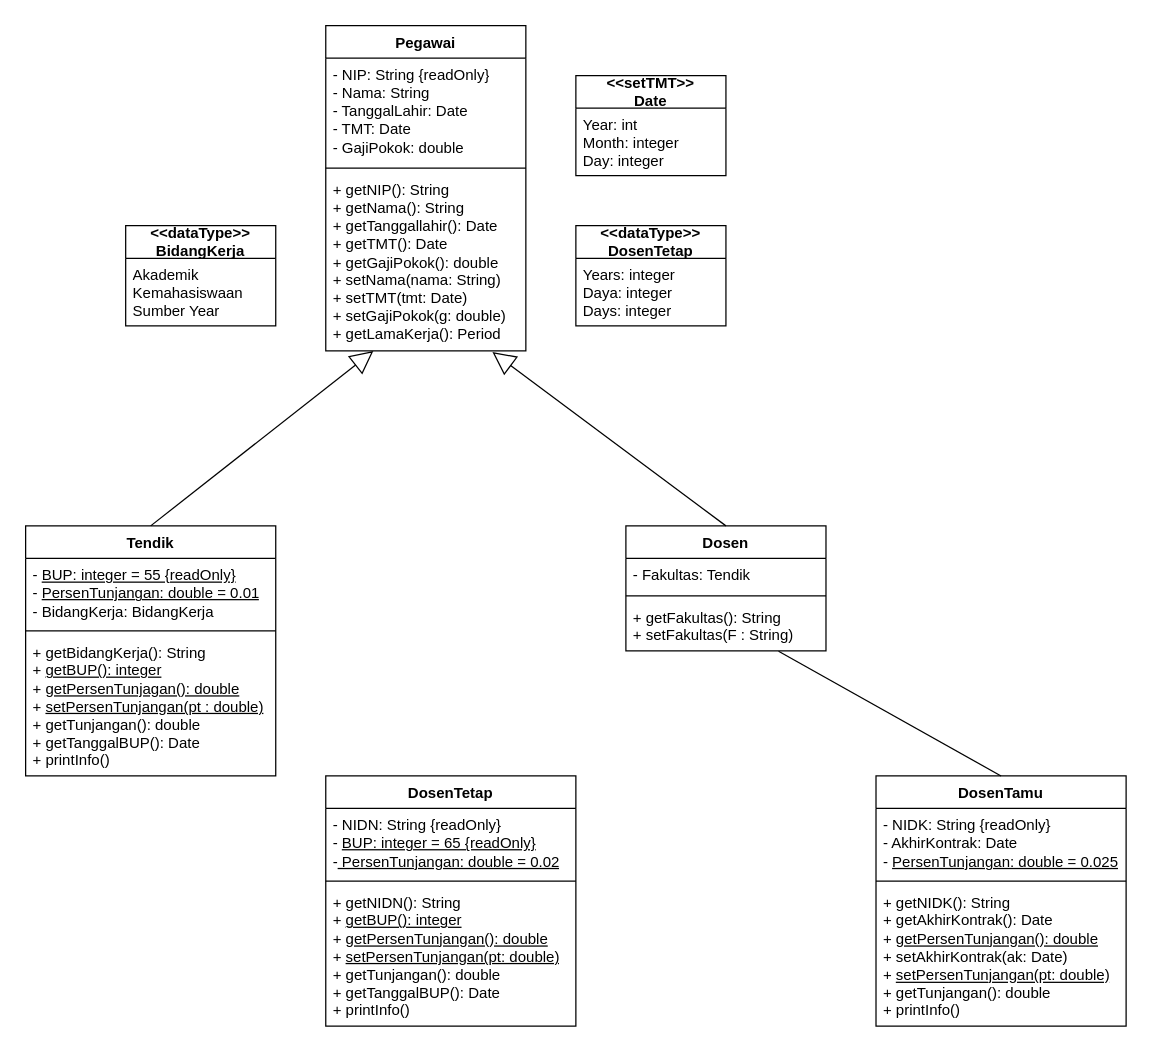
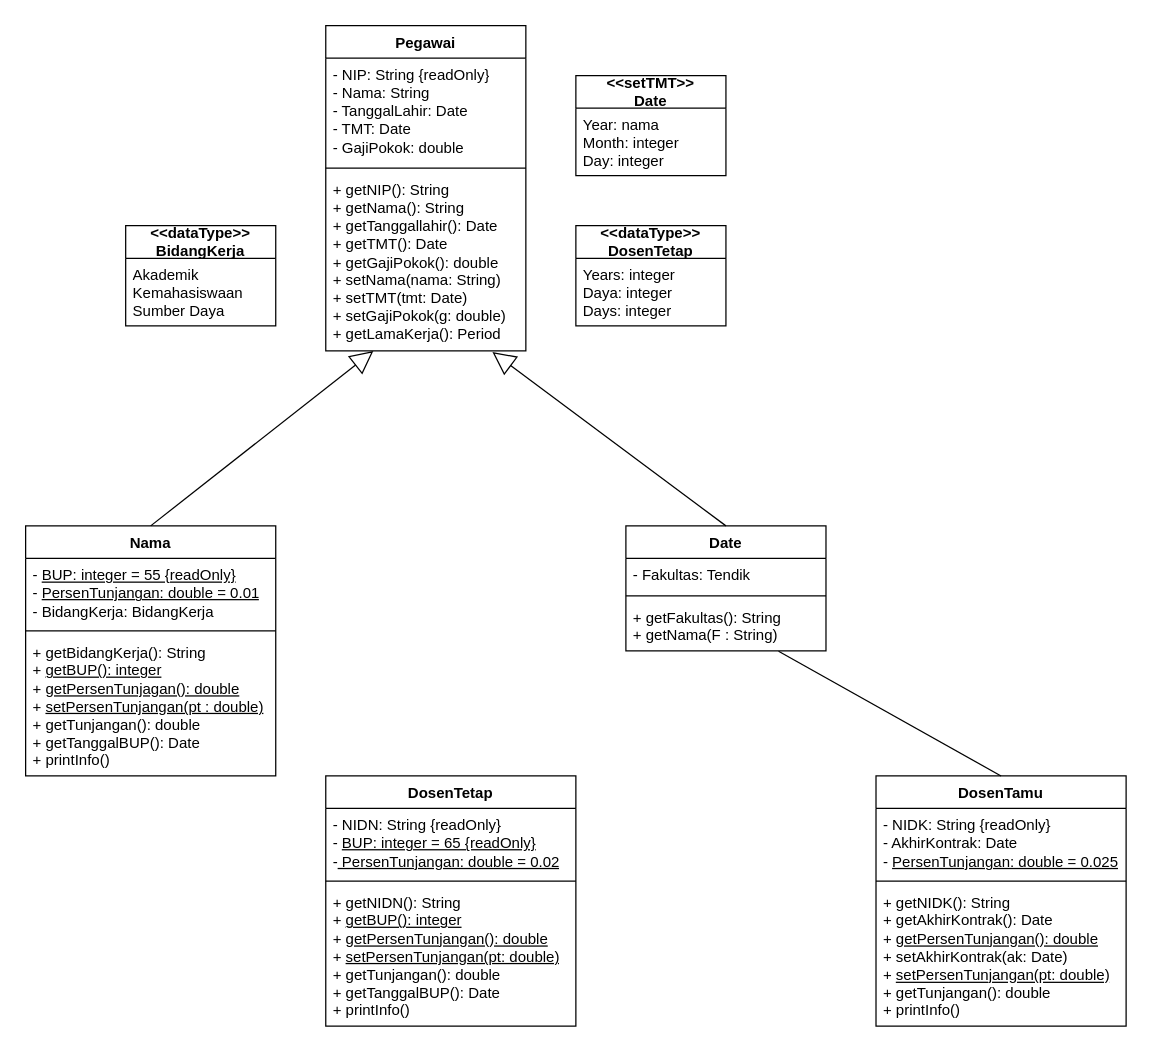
(636, 144) -> (636, 144)
(186, 294) -> (186, 294)
(151, 543) -> (151, 543)
(726, 543) -> (726, 543)
(726, 627) -> (720, 627)
